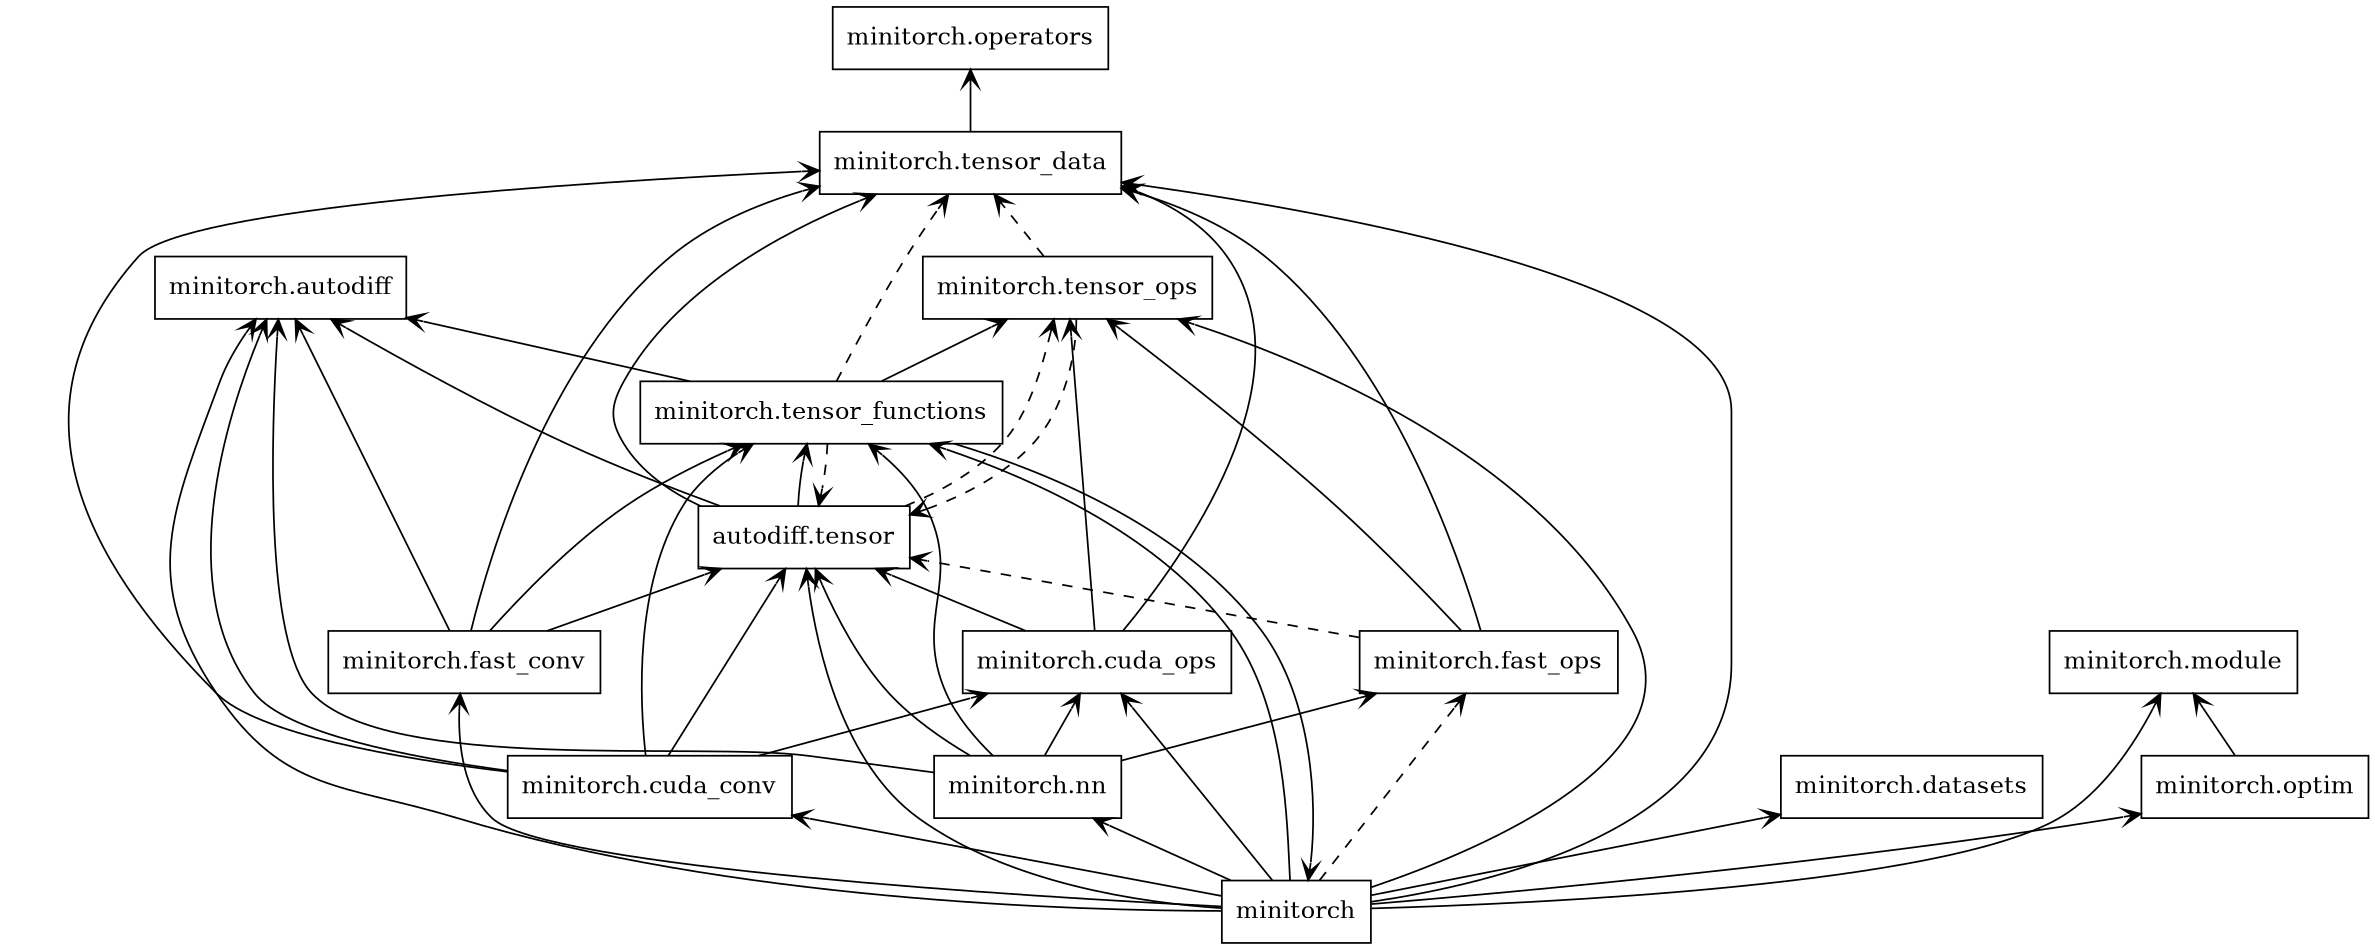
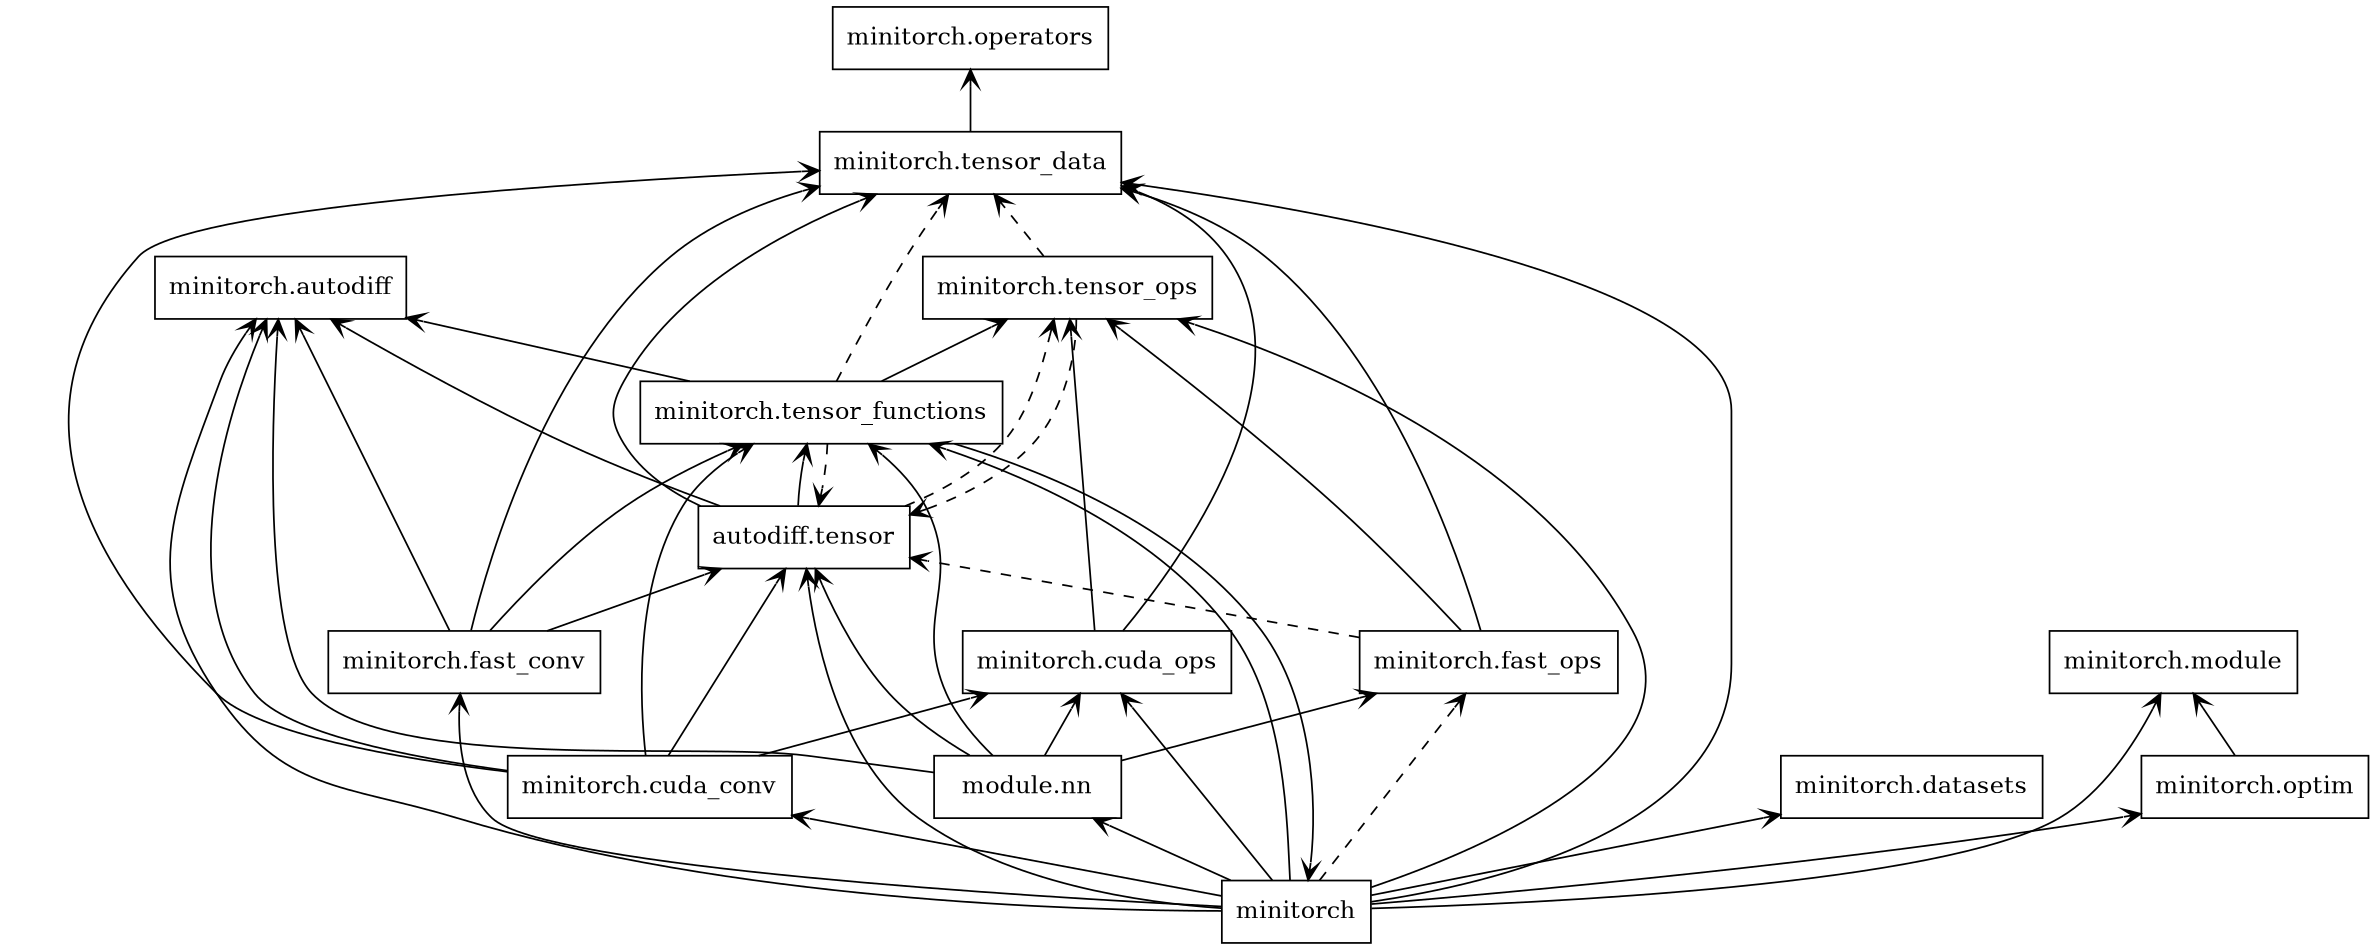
(959, 603) -> none
(1028, 787) -> (1028, 787)
